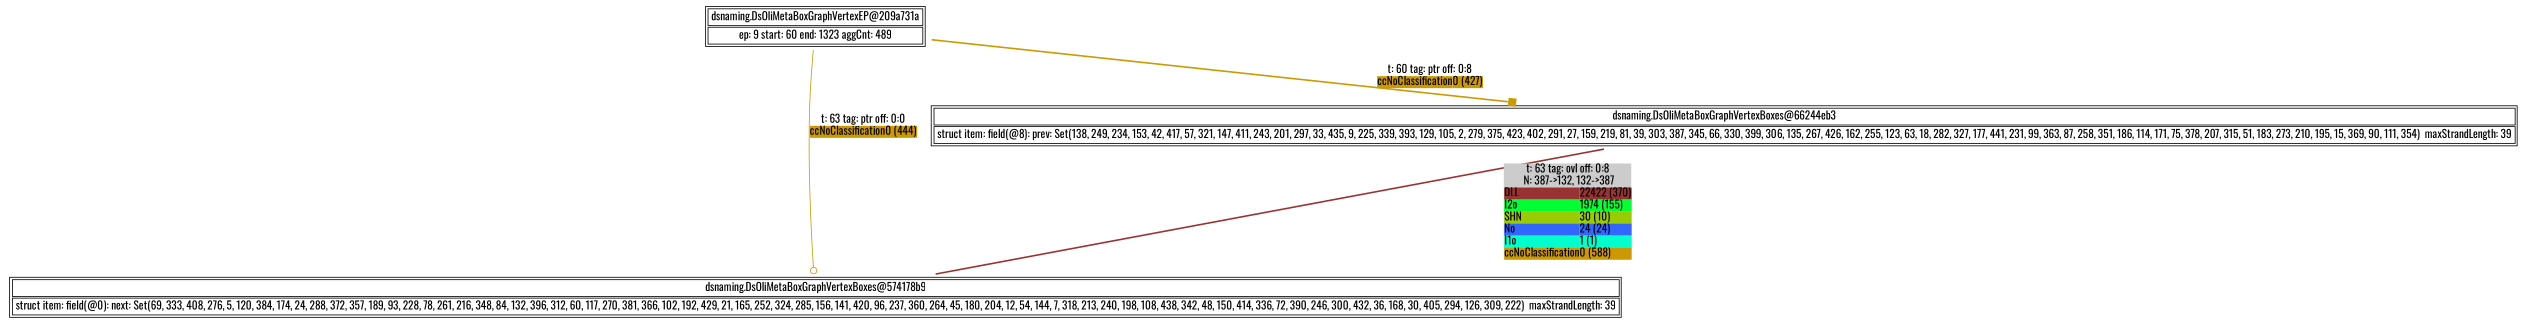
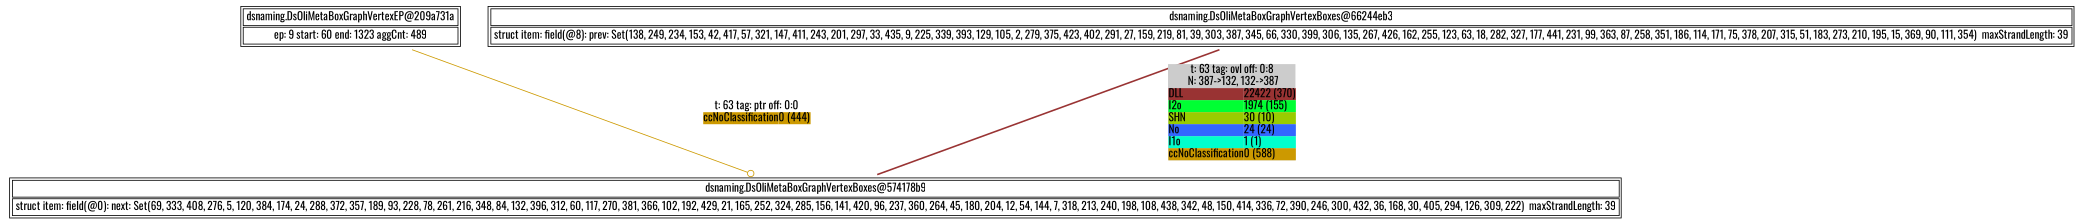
(1220, 71) -> none
